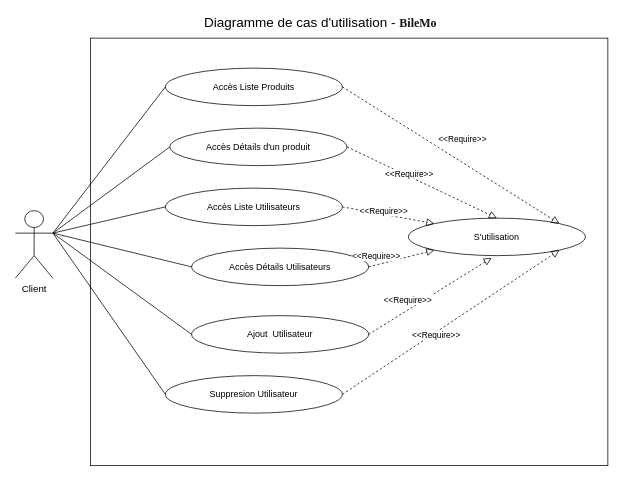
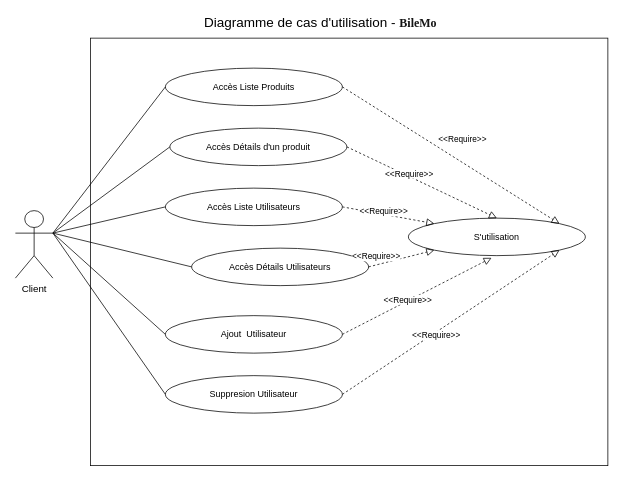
(280, 334) -> (254, 334)
